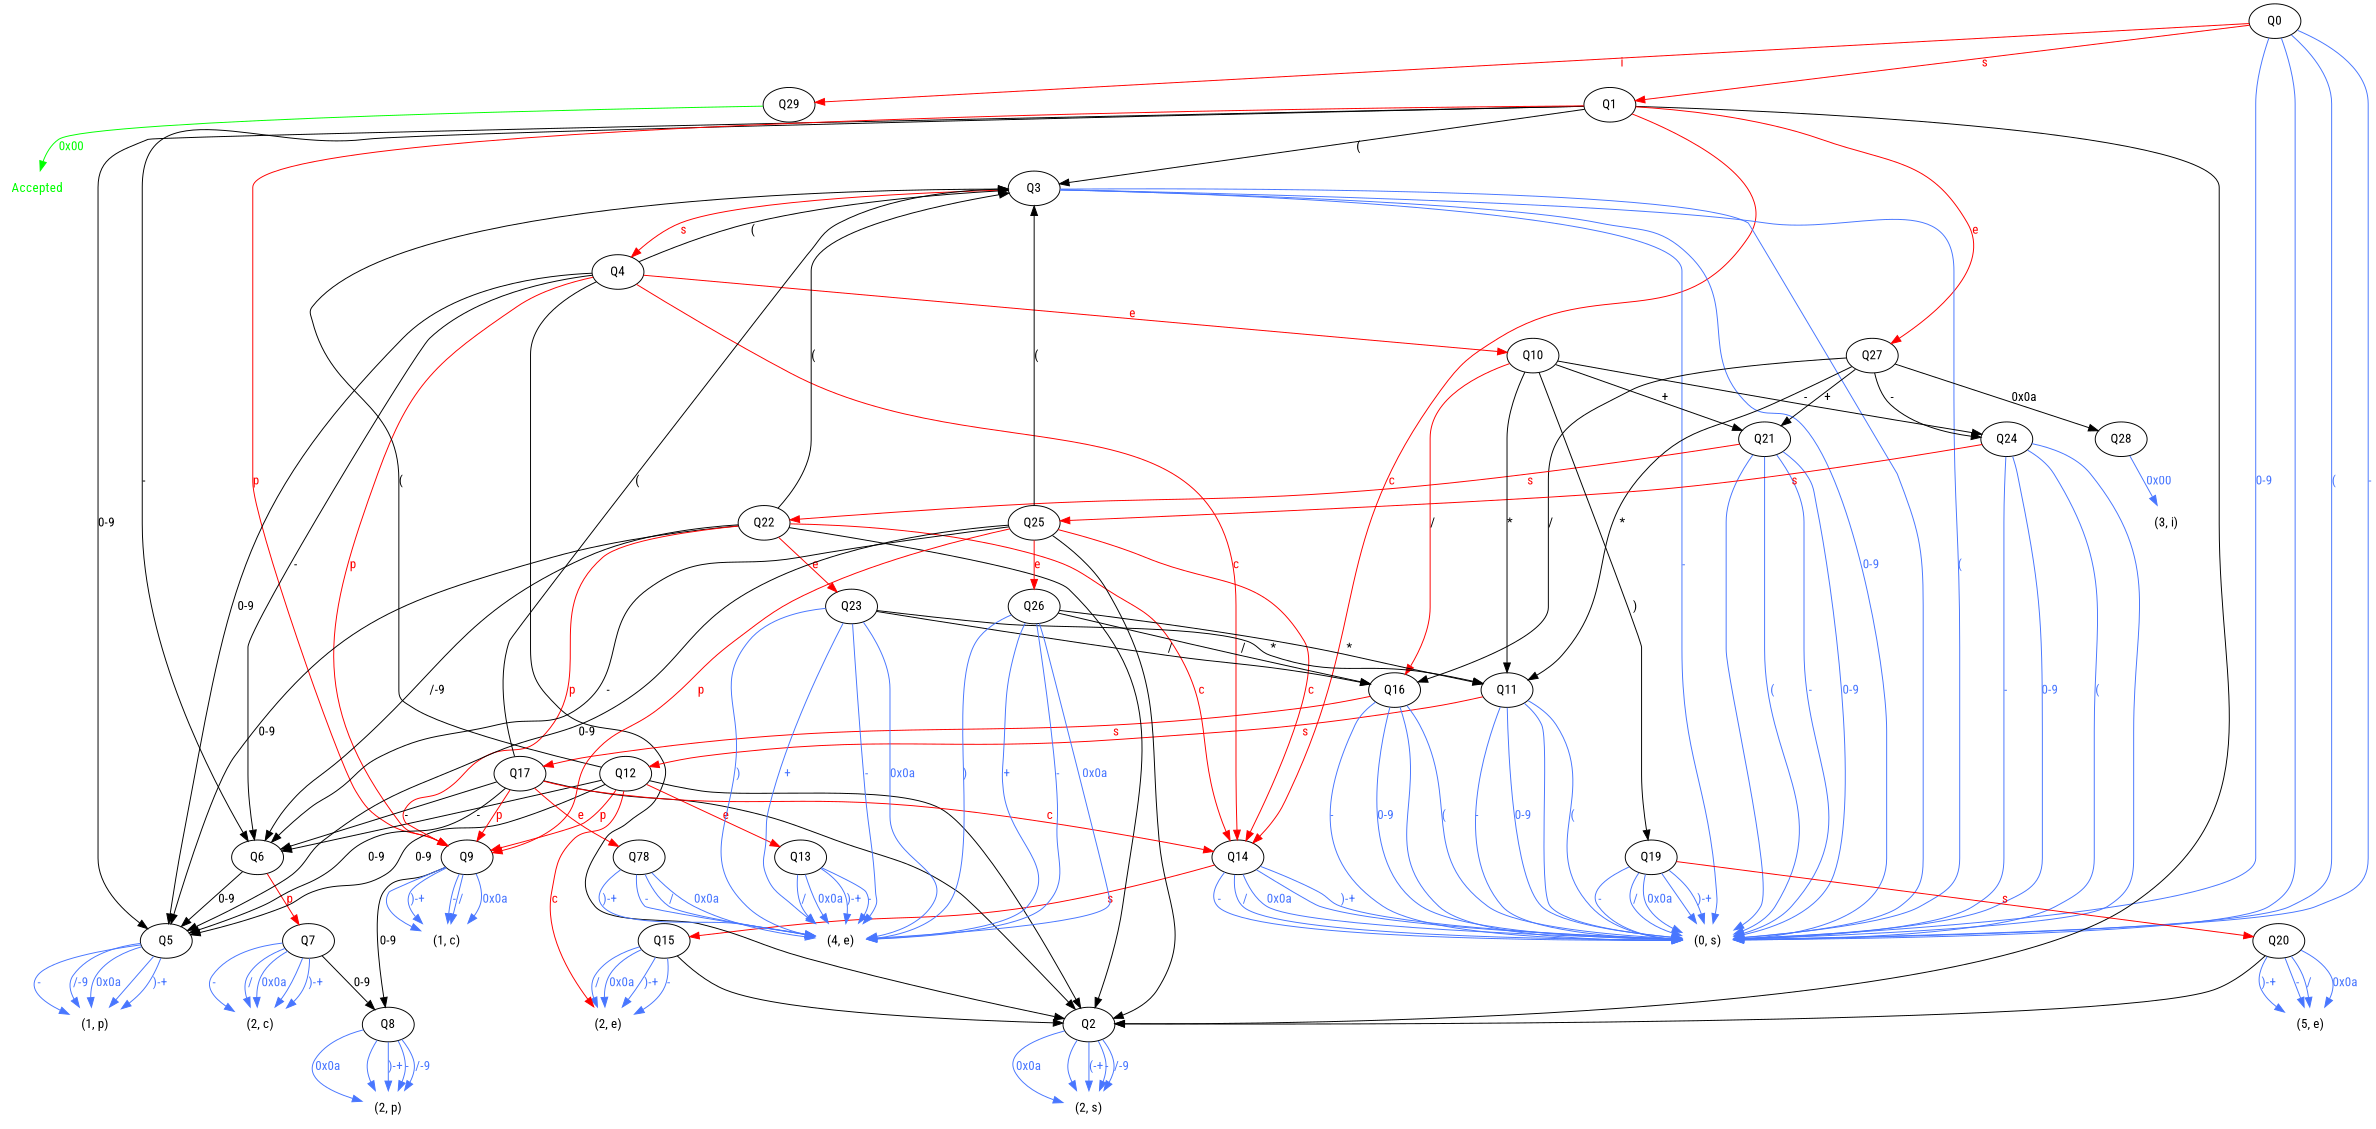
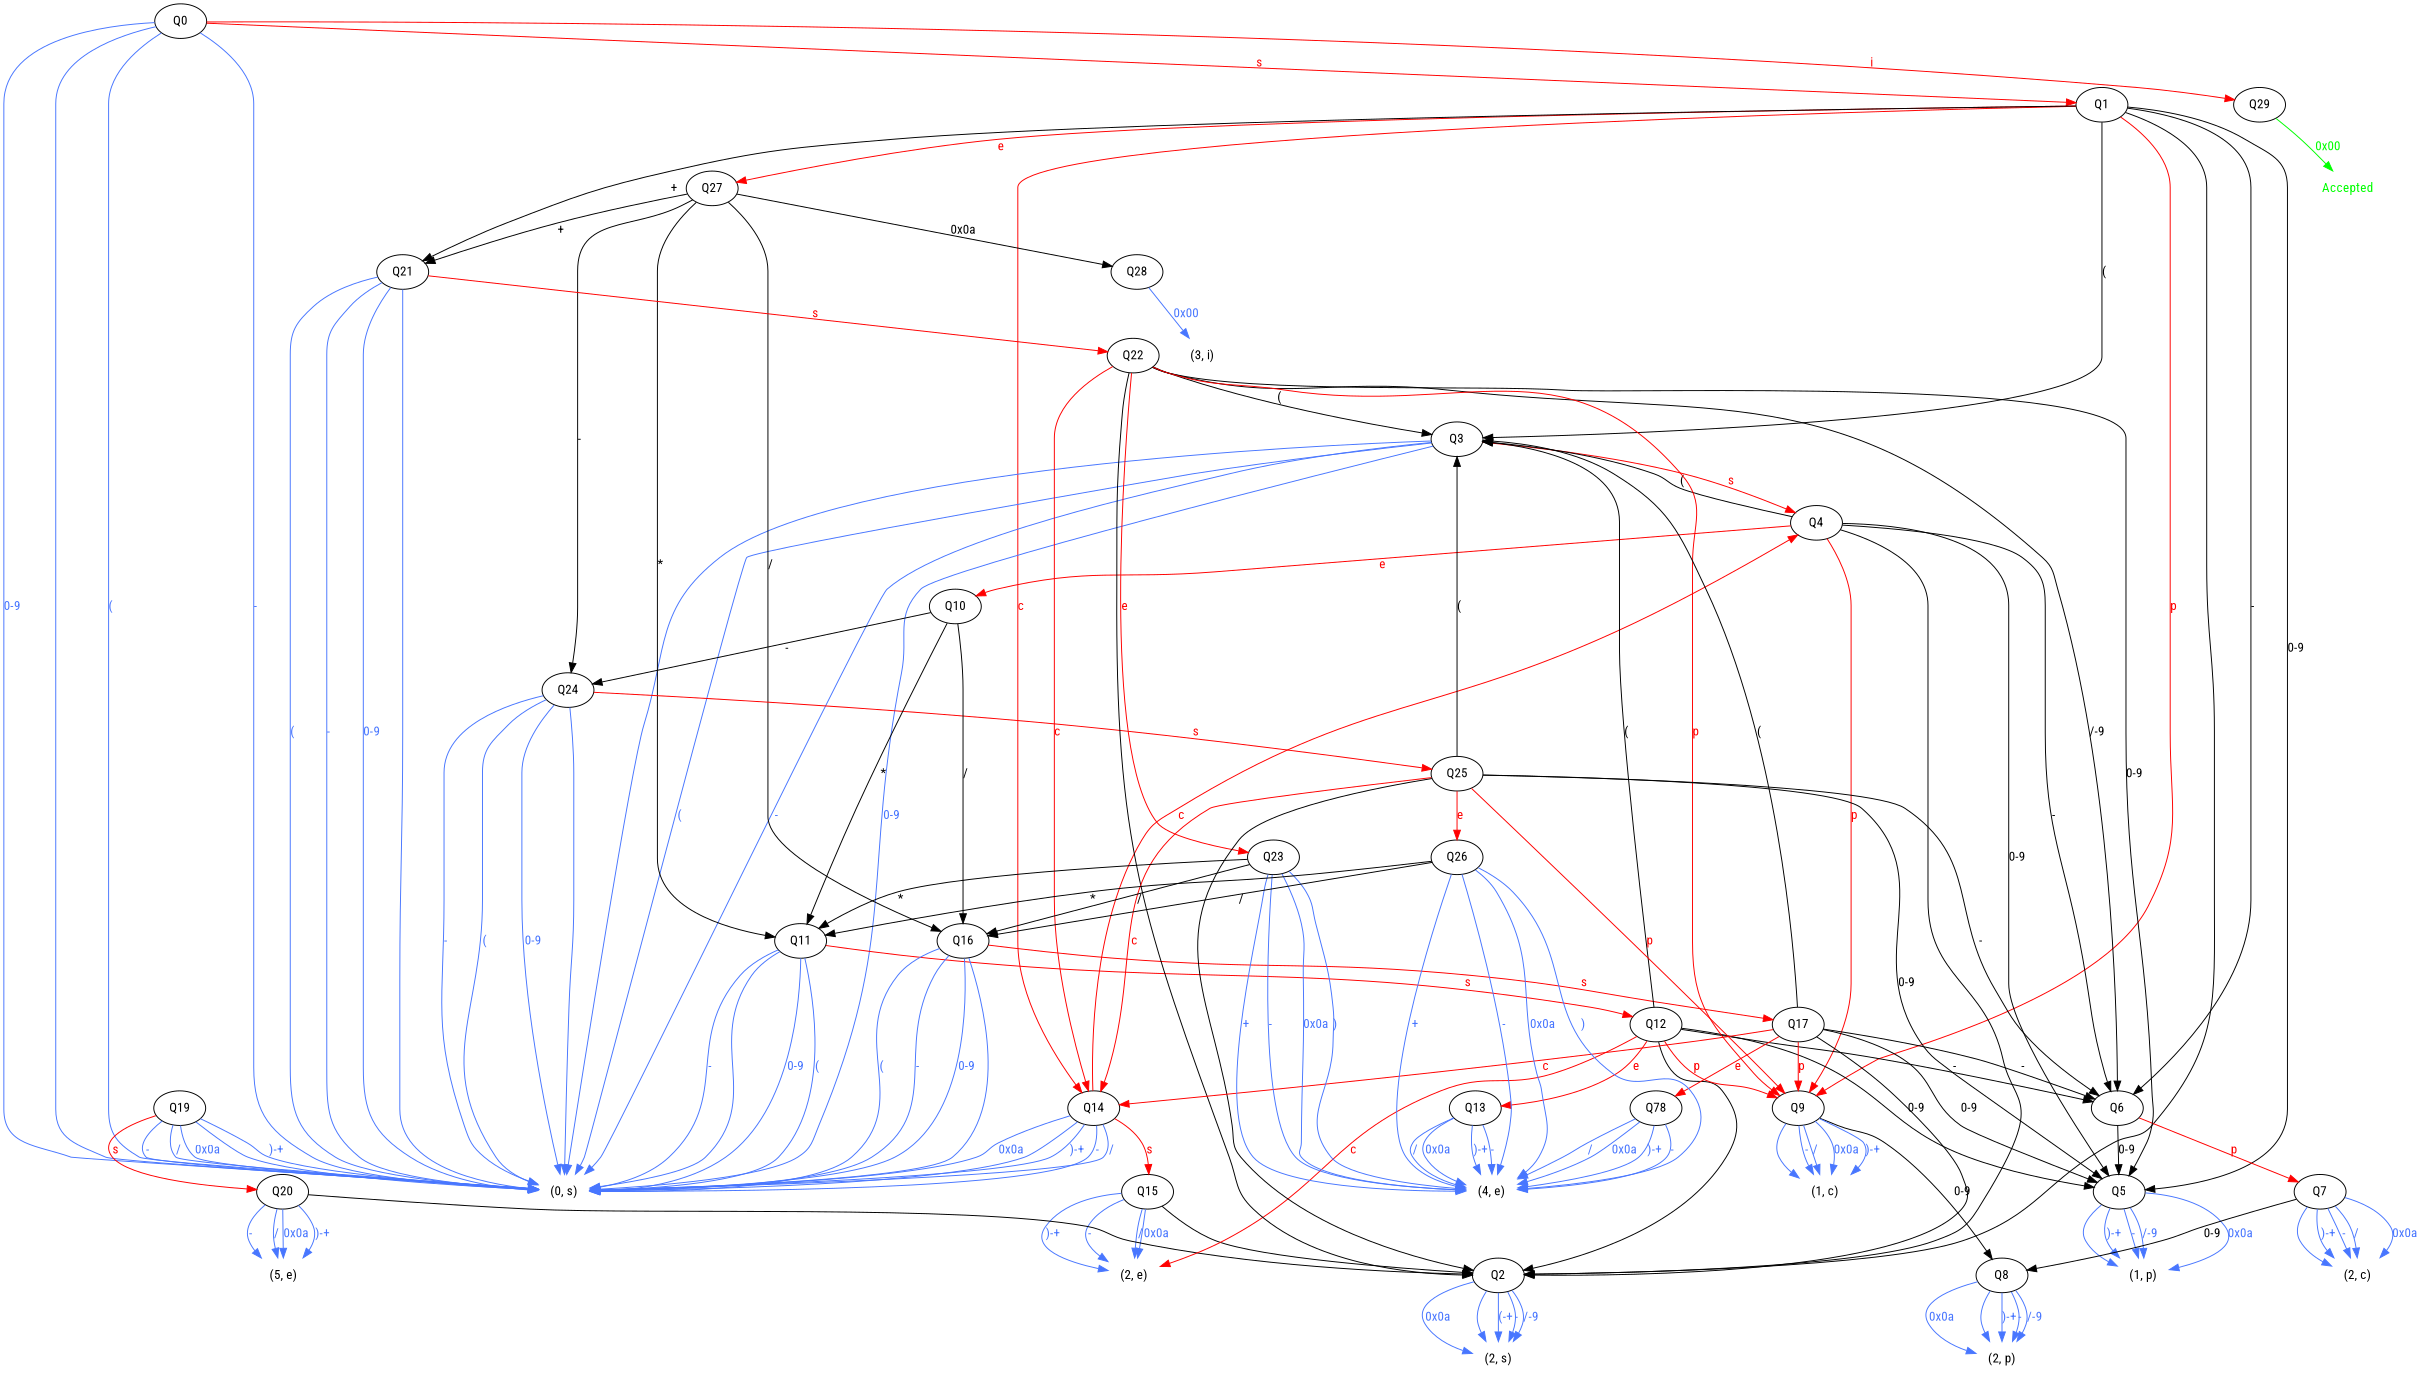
(1644, 396) -> (995, 133)
(1079, 443) -> (1341, 729)
(1430, 496) -> (963, 769)
(1623, 595) -> none
